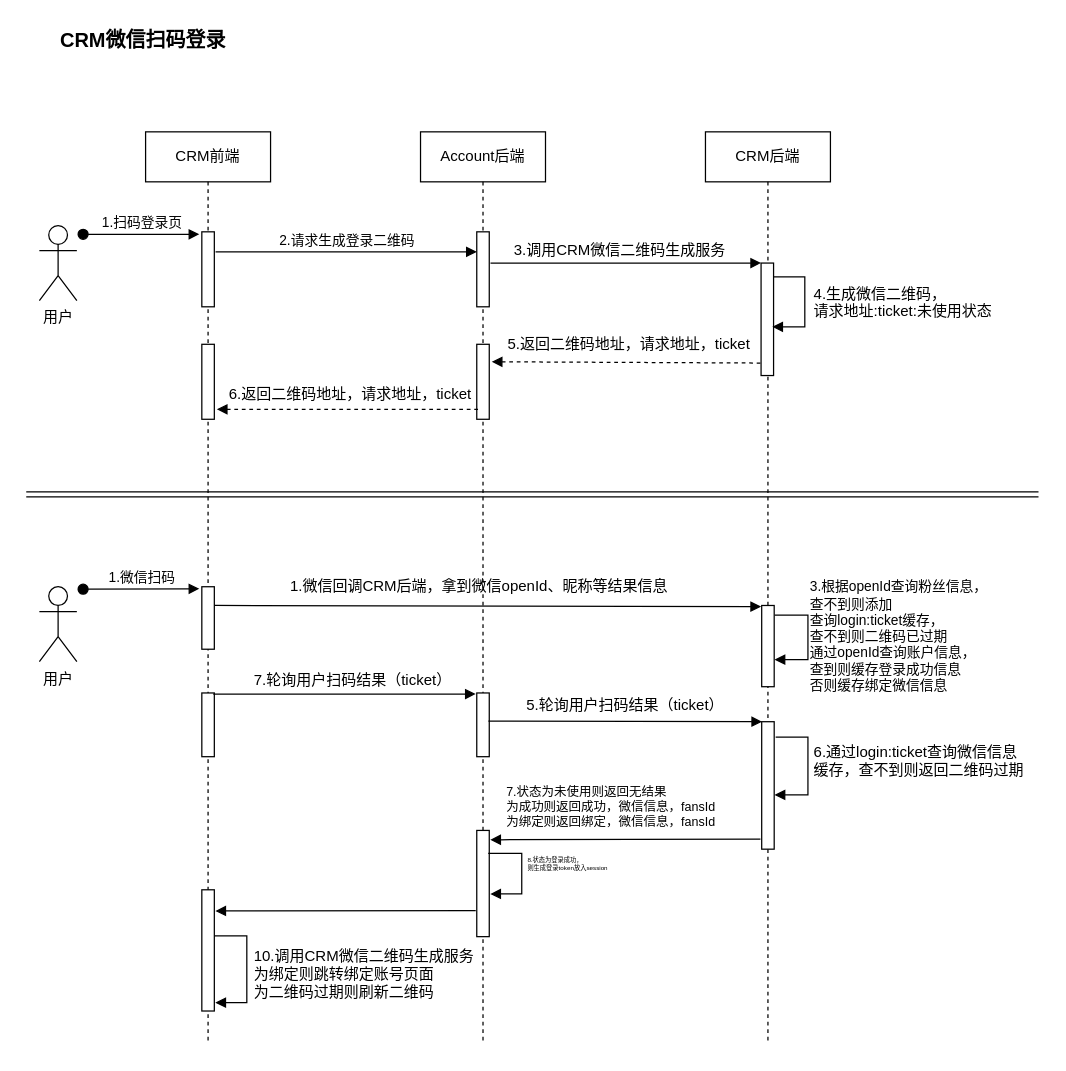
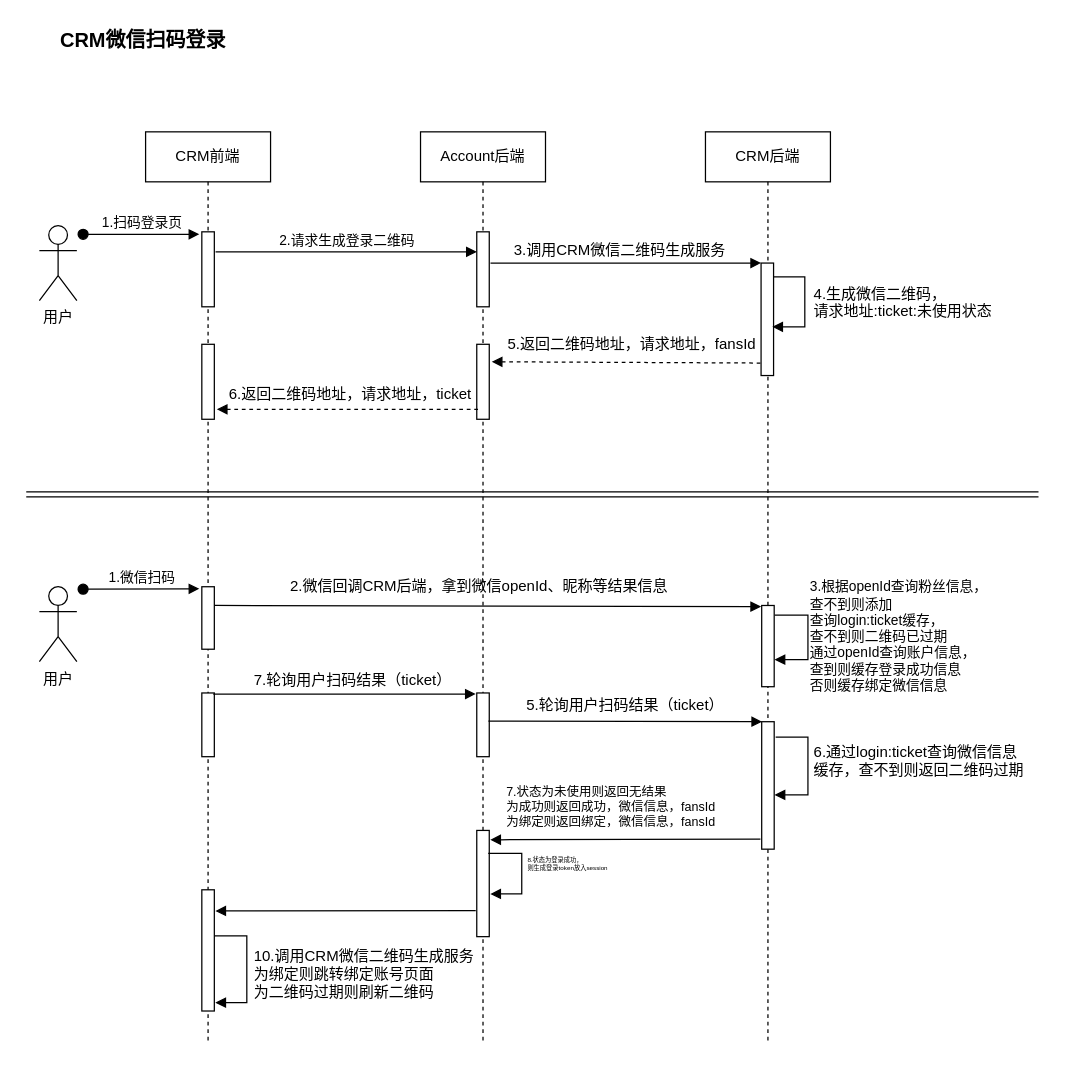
(635, 345) -> (637, 345)
(477, 587) -> (477, 587)
